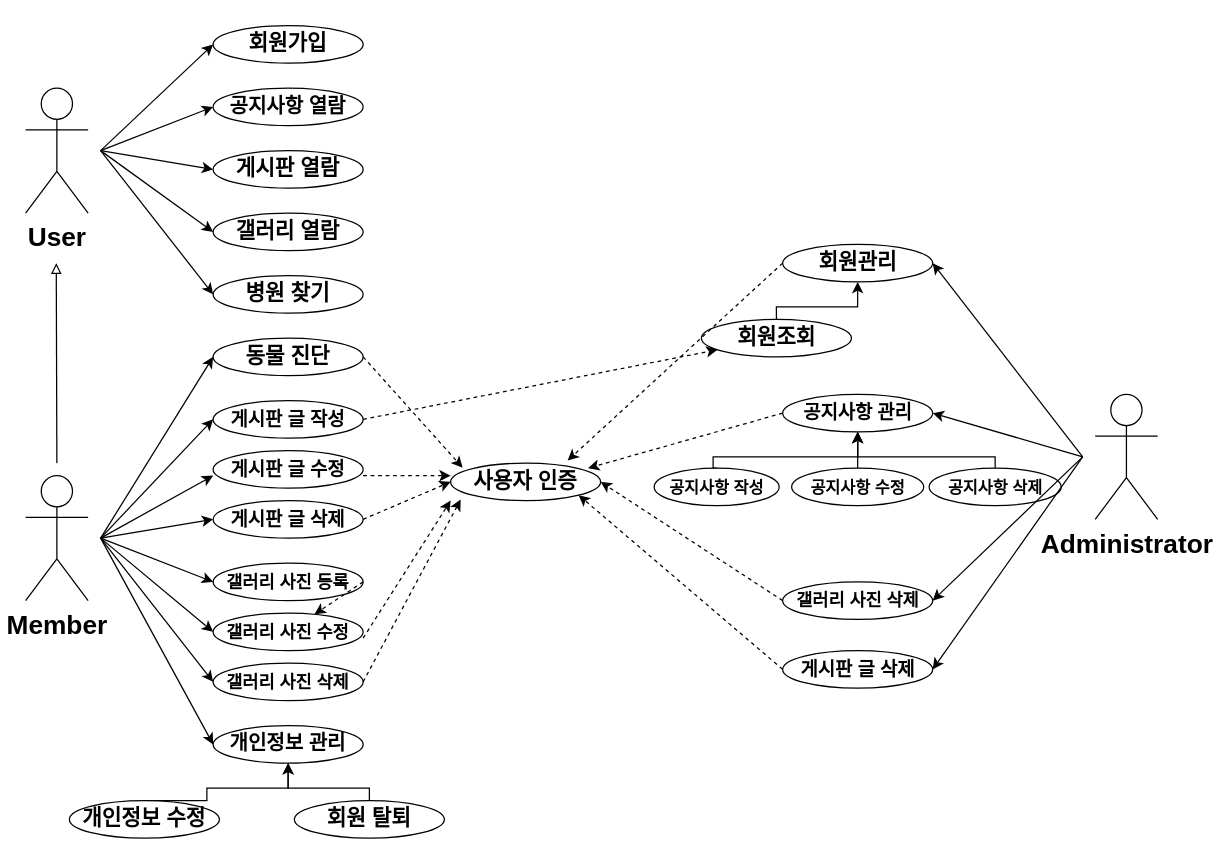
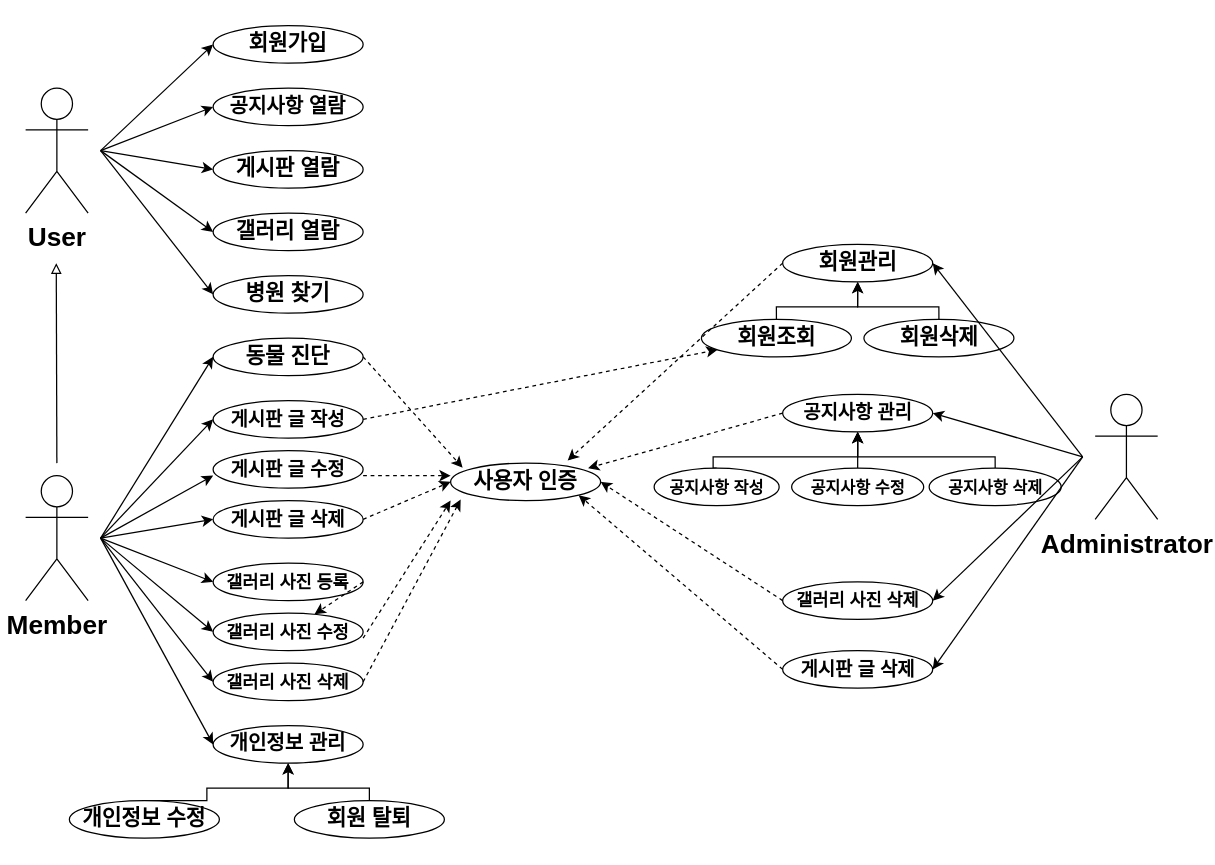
none -> (905, 307)
none -> (939, 338)
